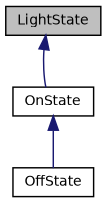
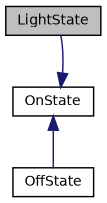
(44, 69) -> (63, 54)
